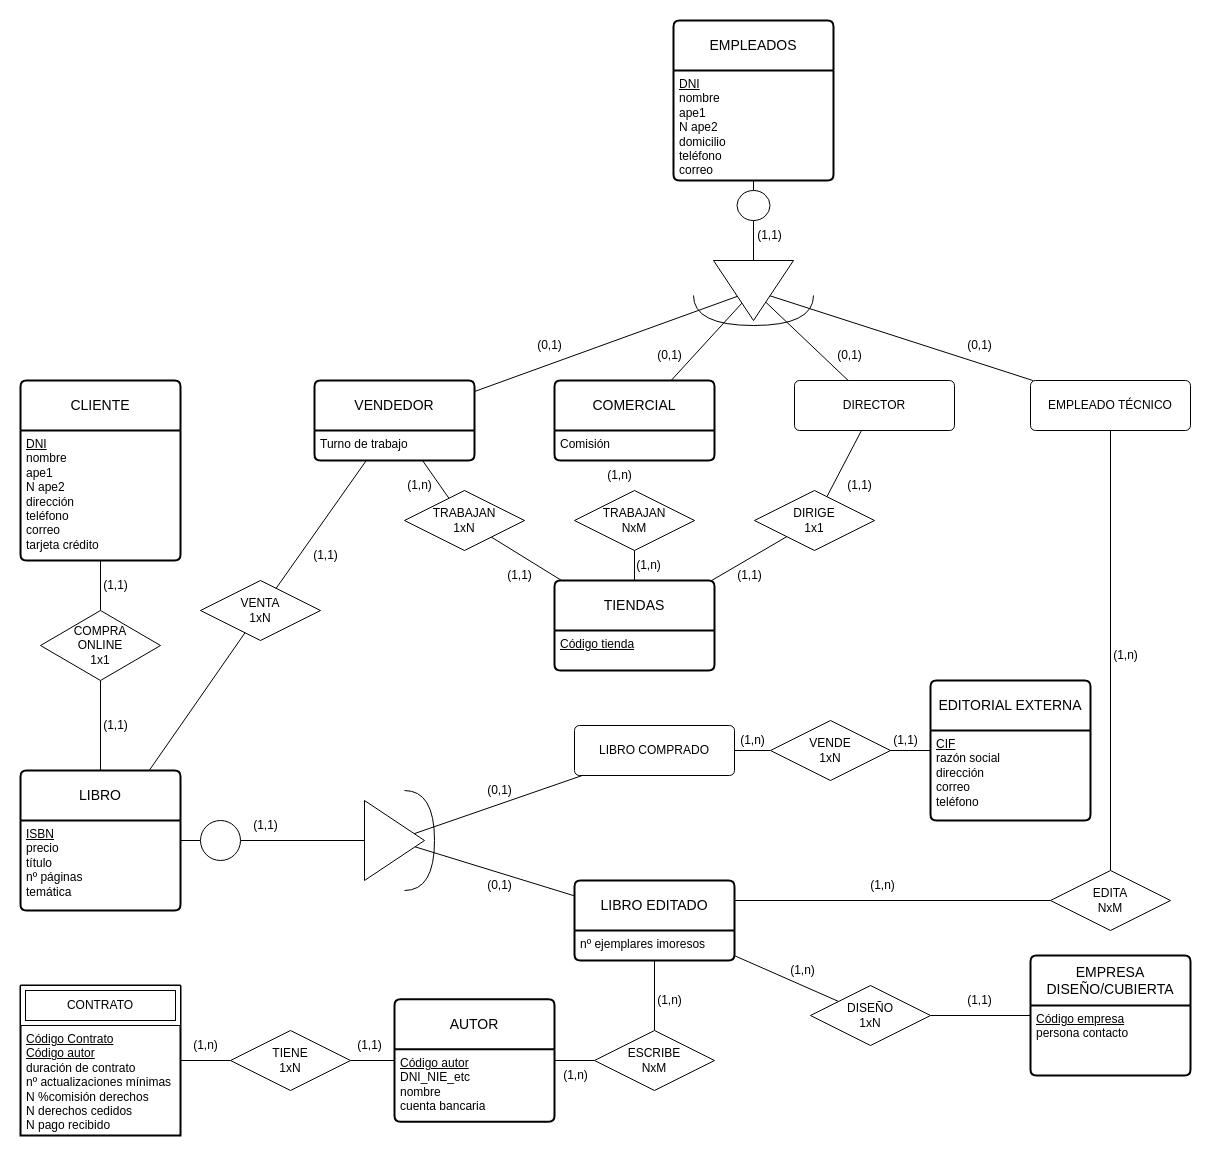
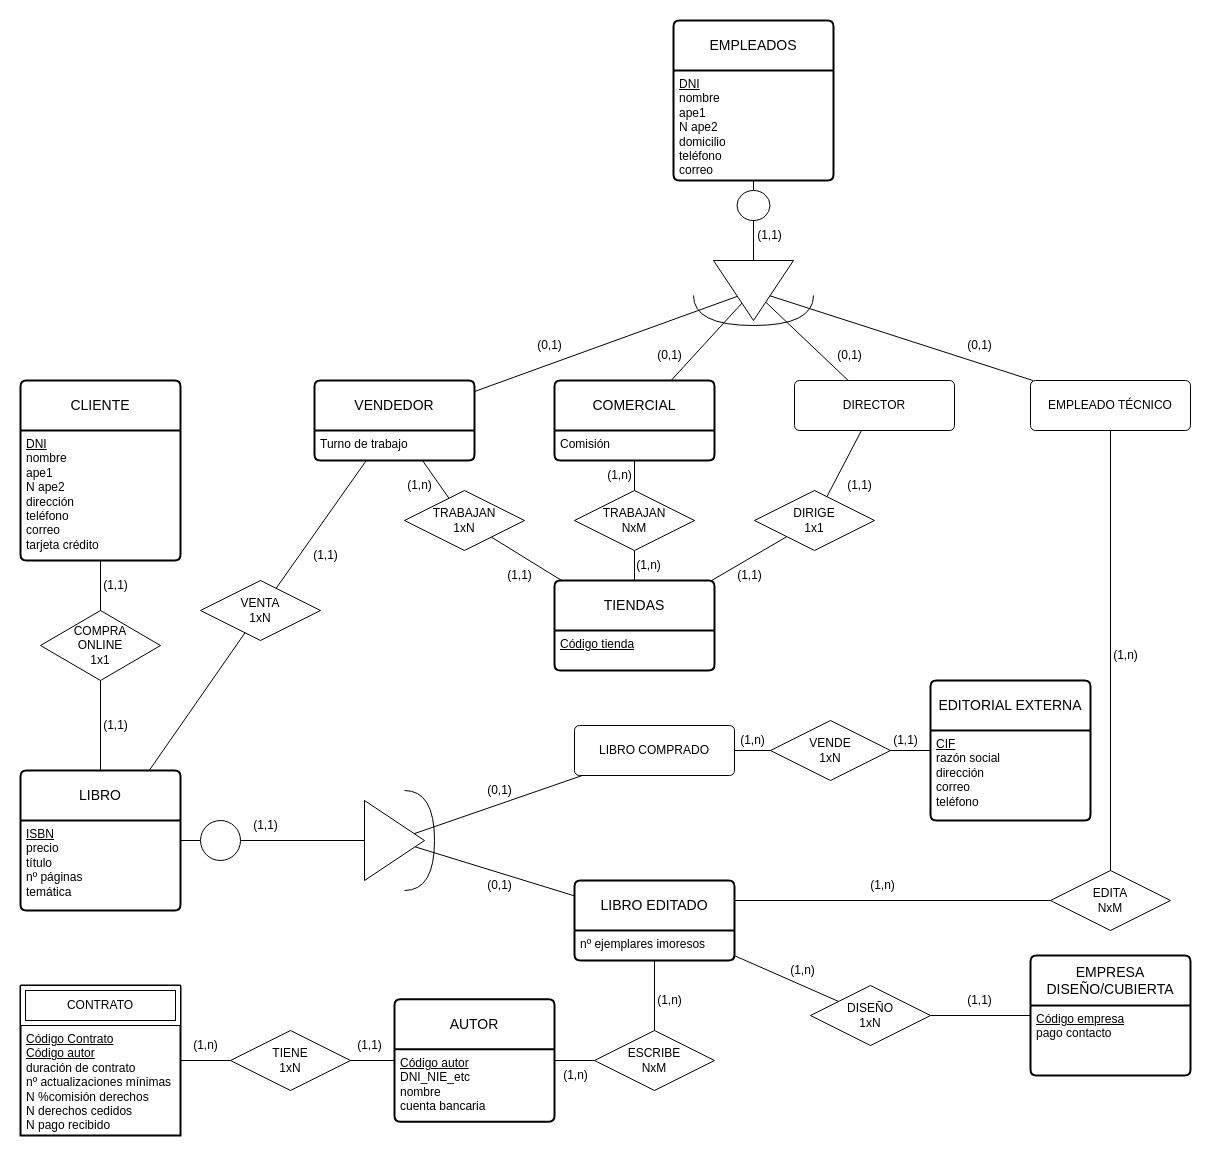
none -> (635, 476)
(1089, 1027) -> (1080, 1027)
